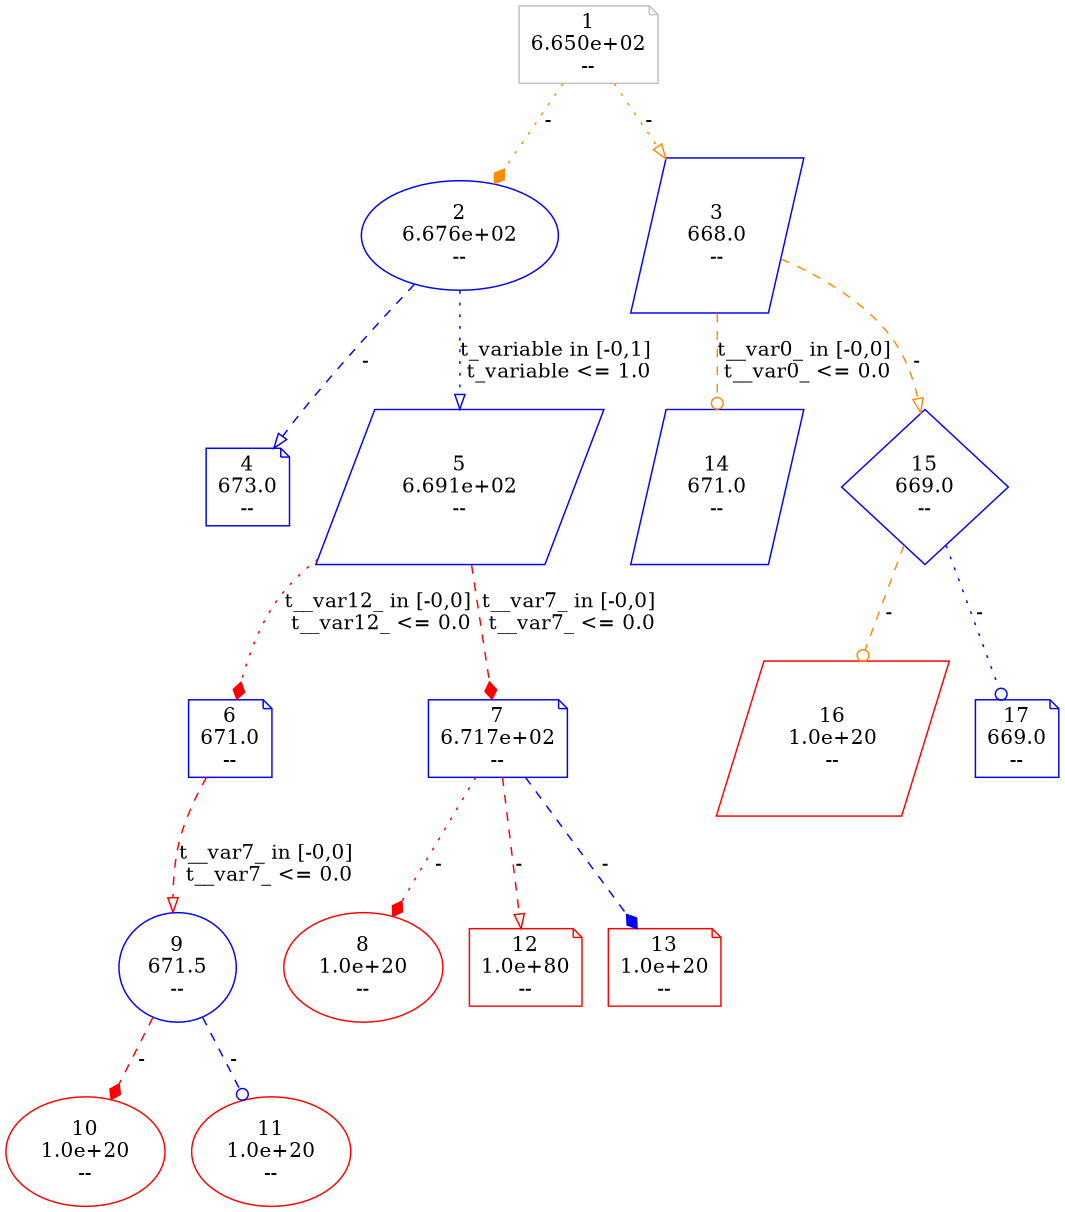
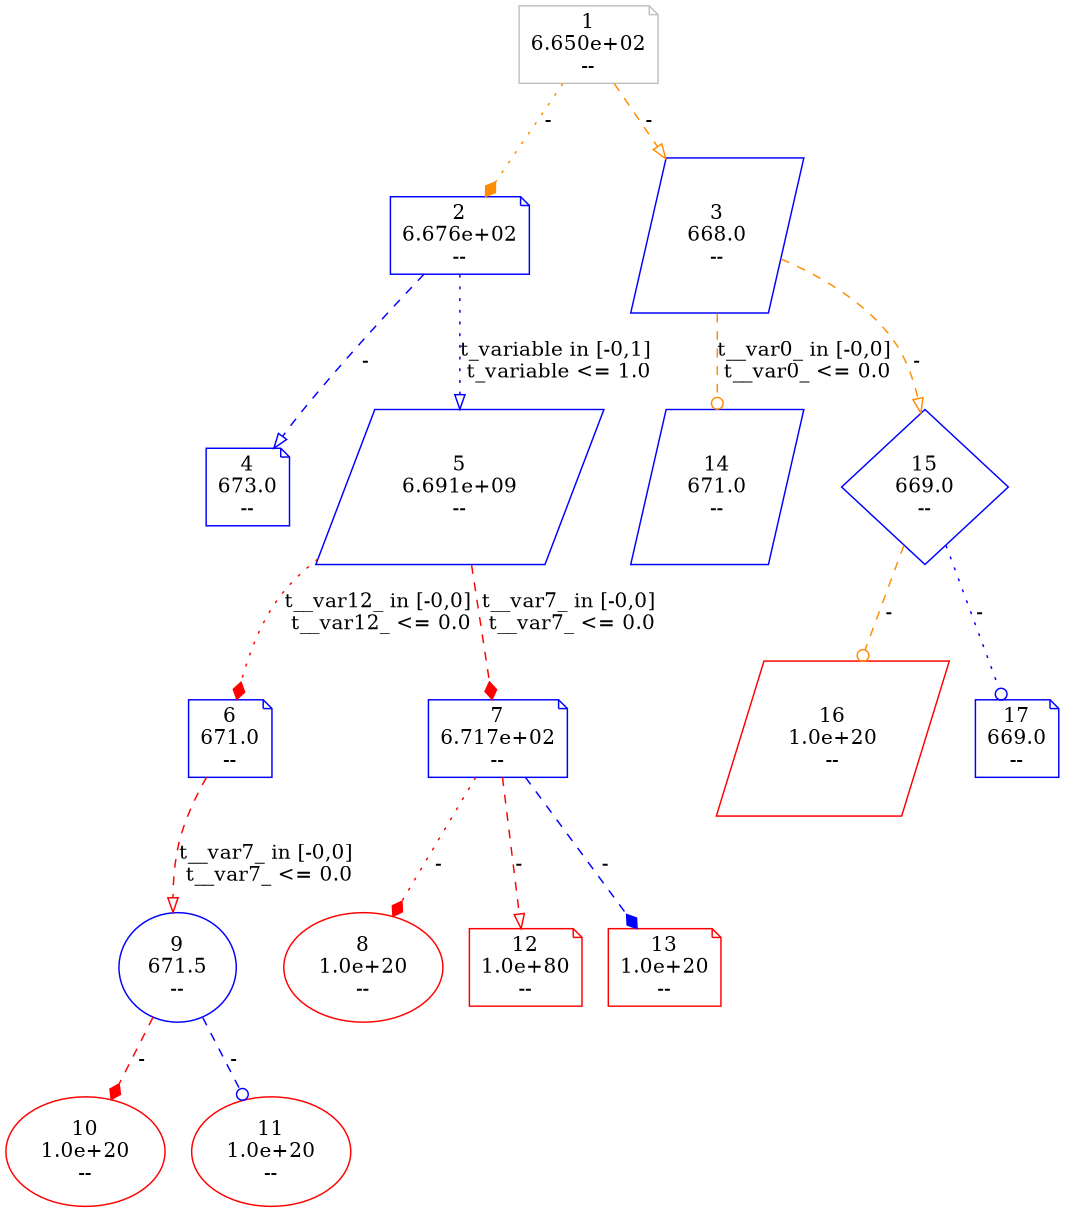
(636, 115) -> (636, 115)
(460, 235) -> (460, 235)
(460, 487) -> (460, 487)
